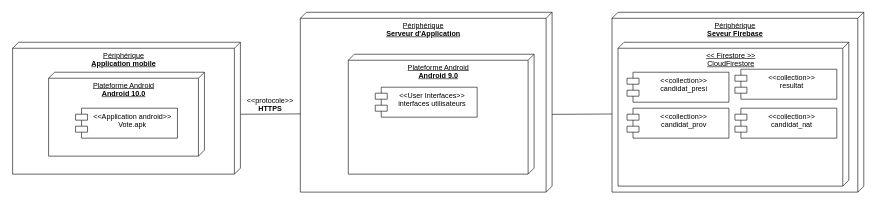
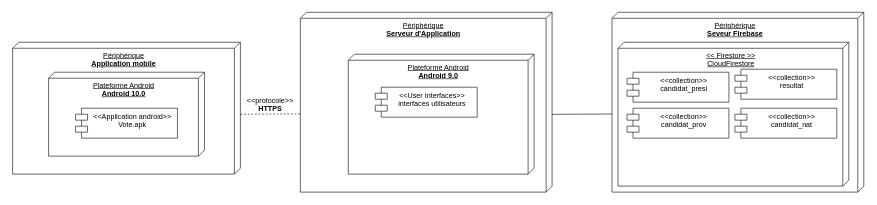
(270, 114) -> (270, 114)
